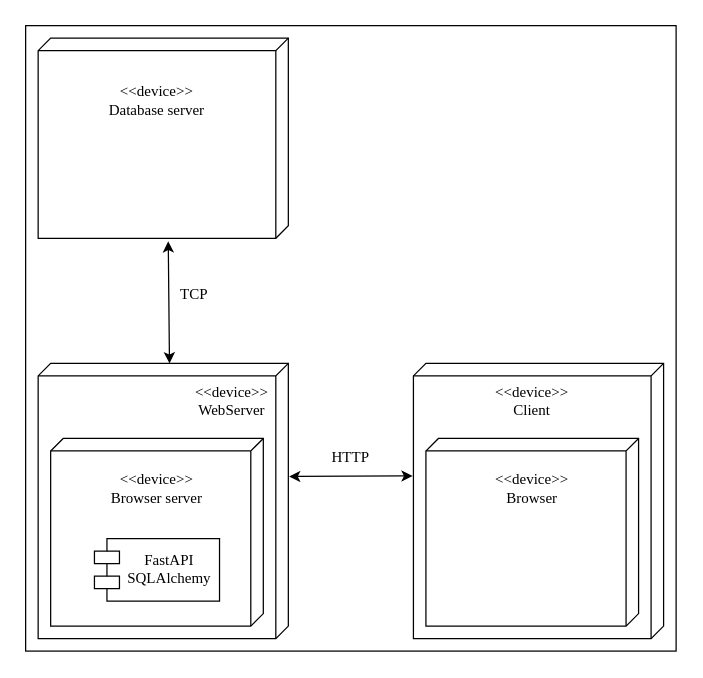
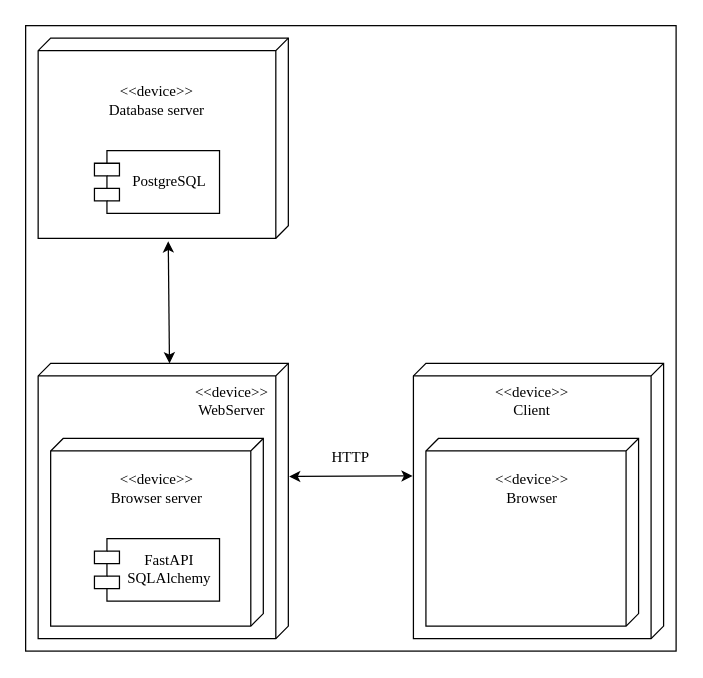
none -> (157, 182)
(194, 294) -> none
